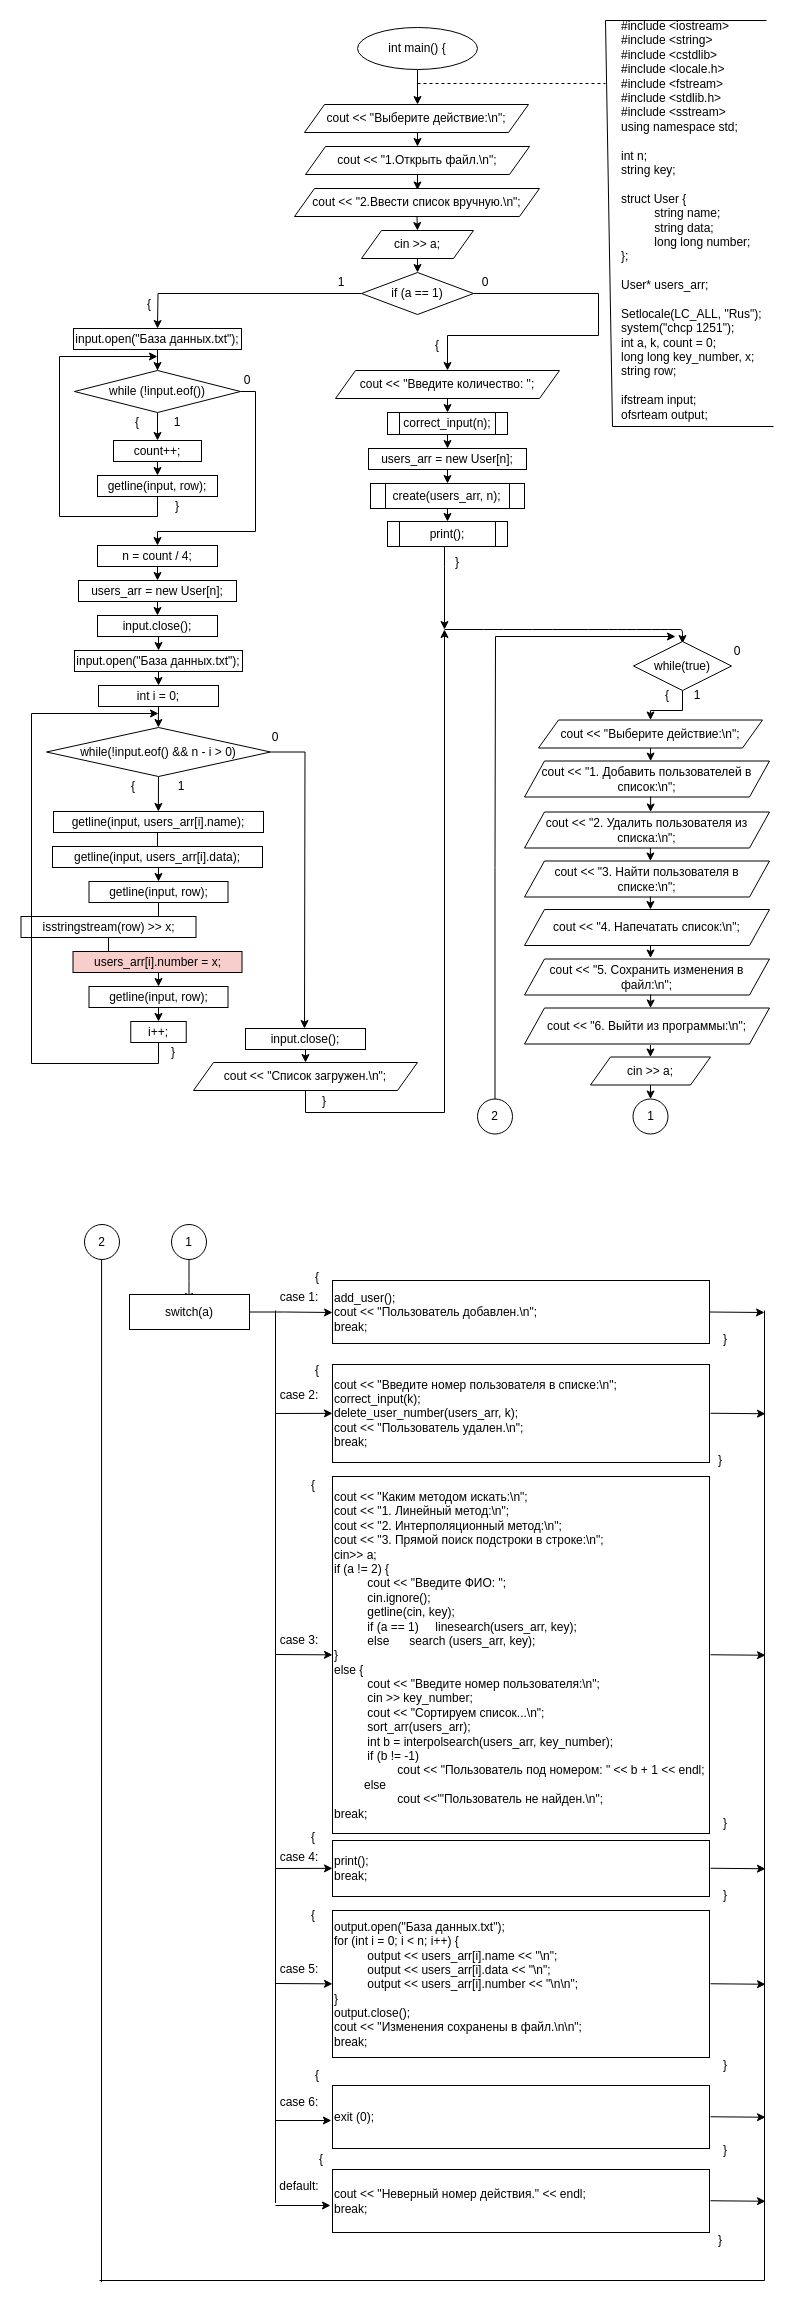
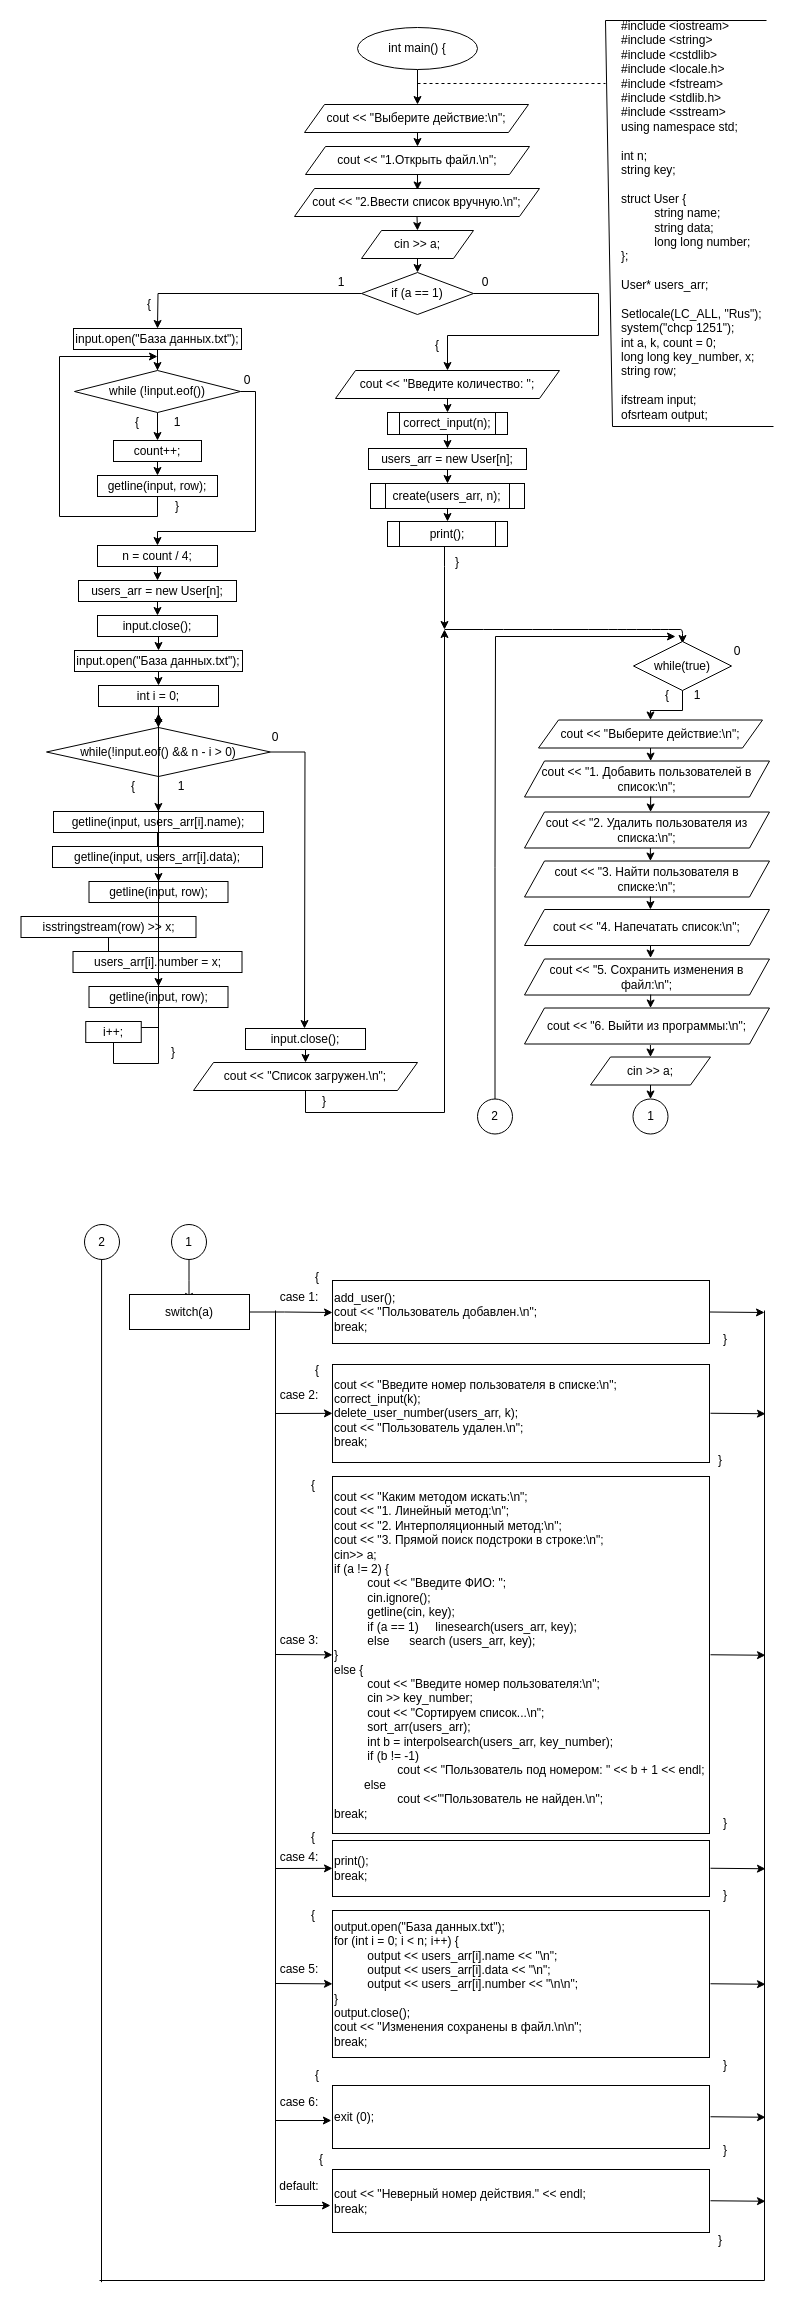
(158, 962) -> (158, 962)
(159, 1032) -> (114, 1032)
